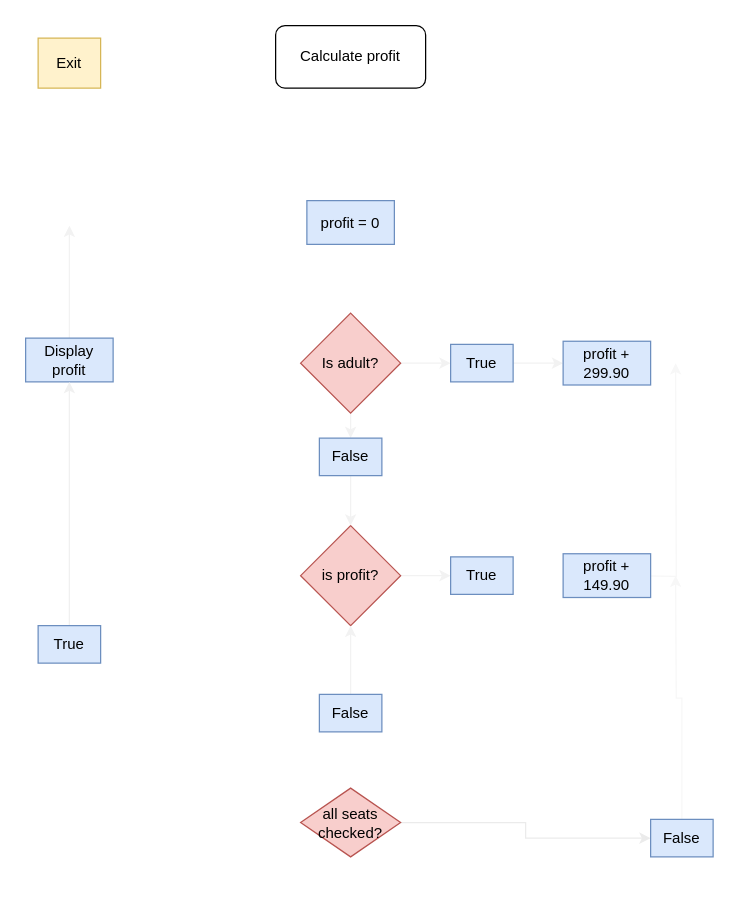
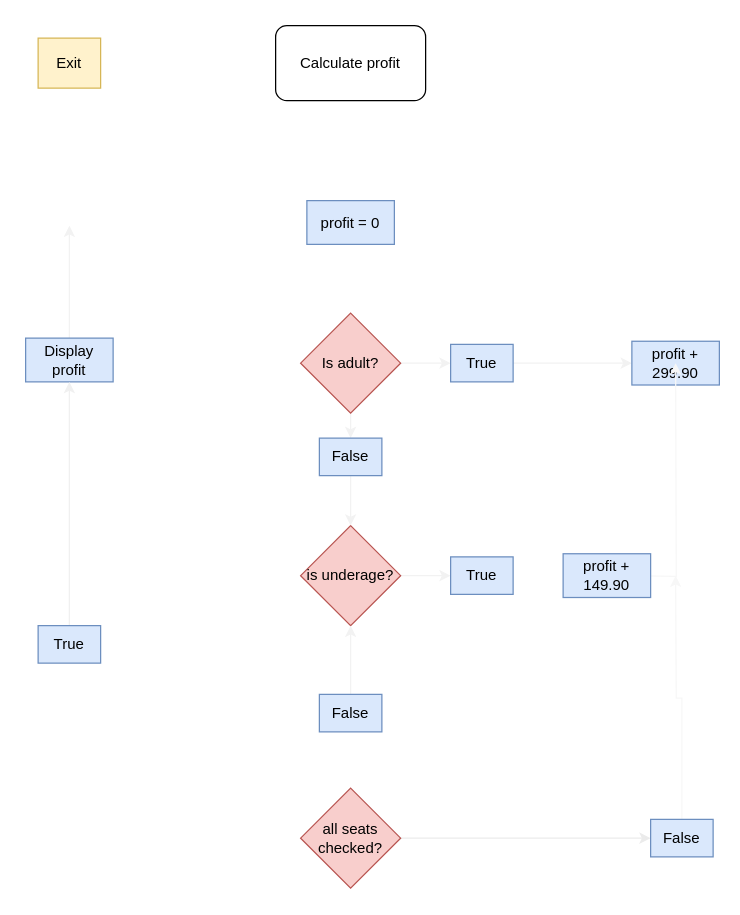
(351, 57) -> (351, 63)
(607, 363) -> (676, 363)
(351, 576) -> (351, 576)
(351, 823) -> (351, 838)
